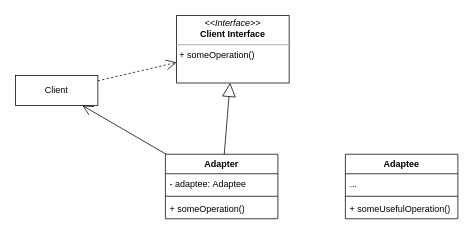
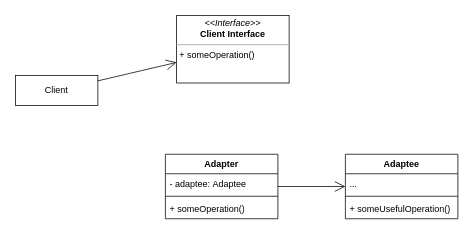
(135, 72) -> (135, 72)
(227, 126) -> none
(125, 130) -> (310, 186)
